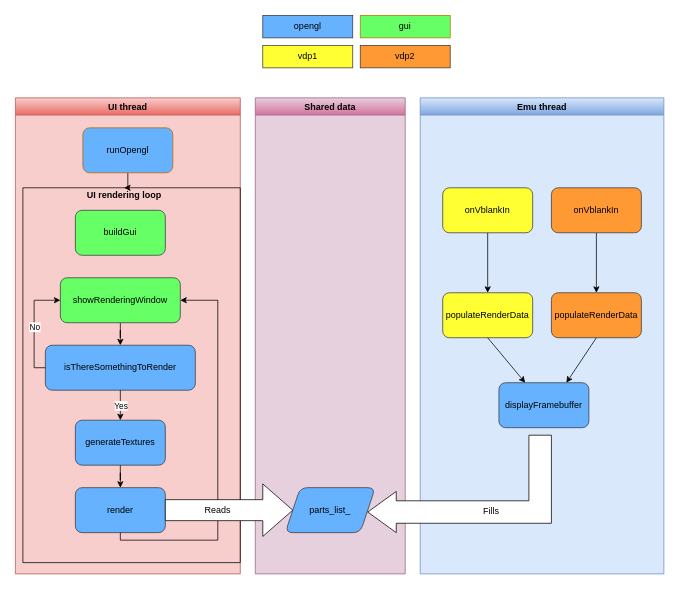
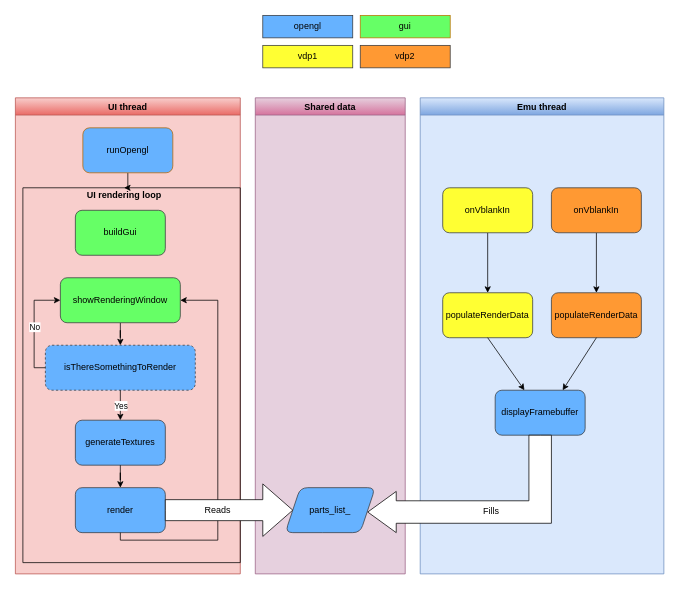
(120, 368) -> (120, 368)
(544, 405) -> (540, 413)
